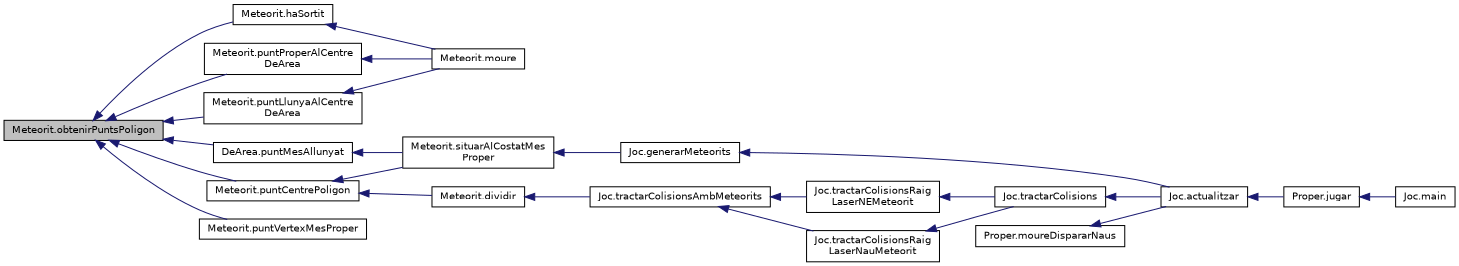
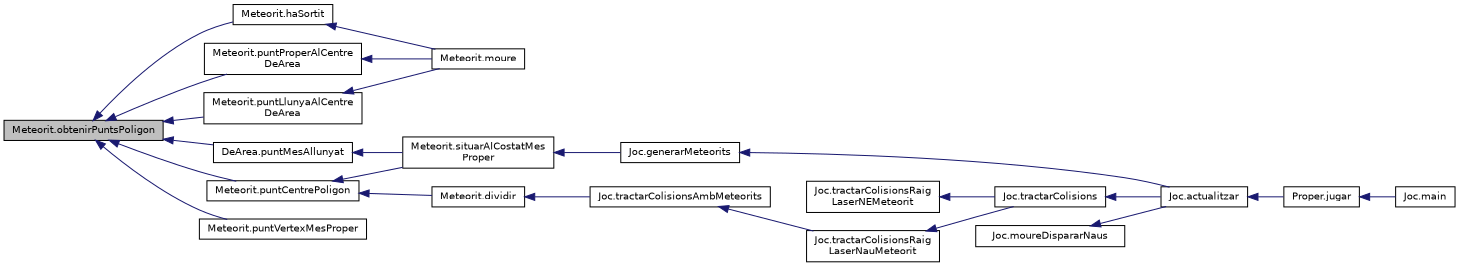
(794, 197) -> none
(1050, 236) -> (1050, 236)
